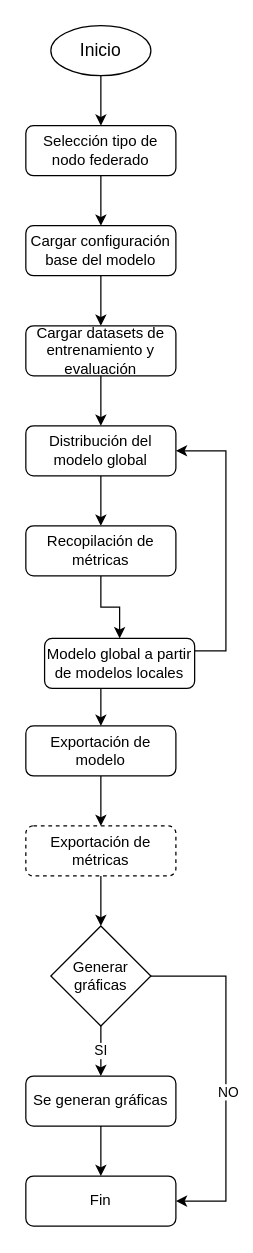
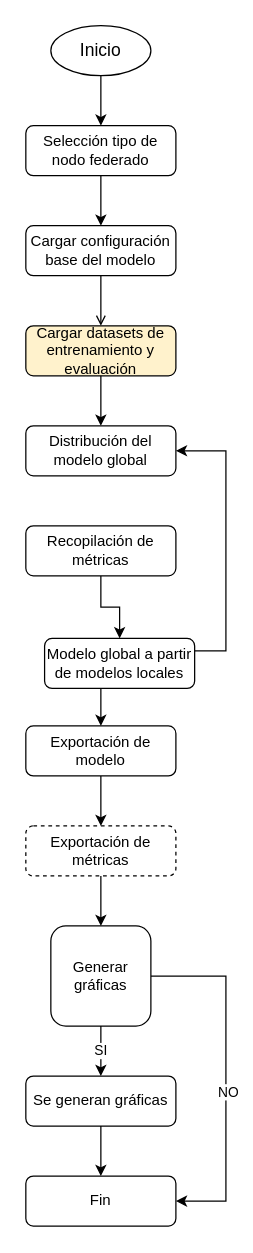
(101, 316) -> (101, 317)
(101, 351) -> (101, 351)
(101, 497) -> none
(101, 976) -> (101, 976)
